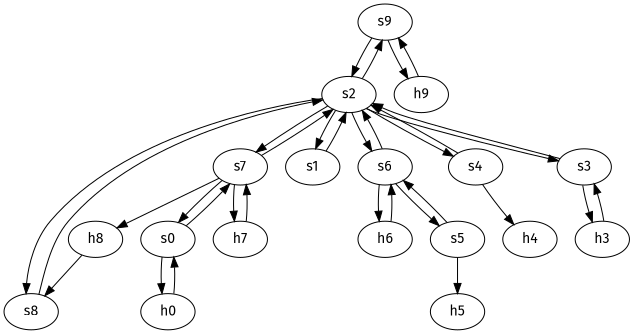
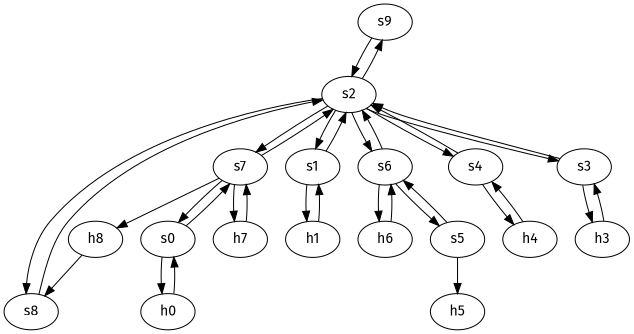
(421, 95) -> none
none -> (511, 205)
none -> (313, 239)
